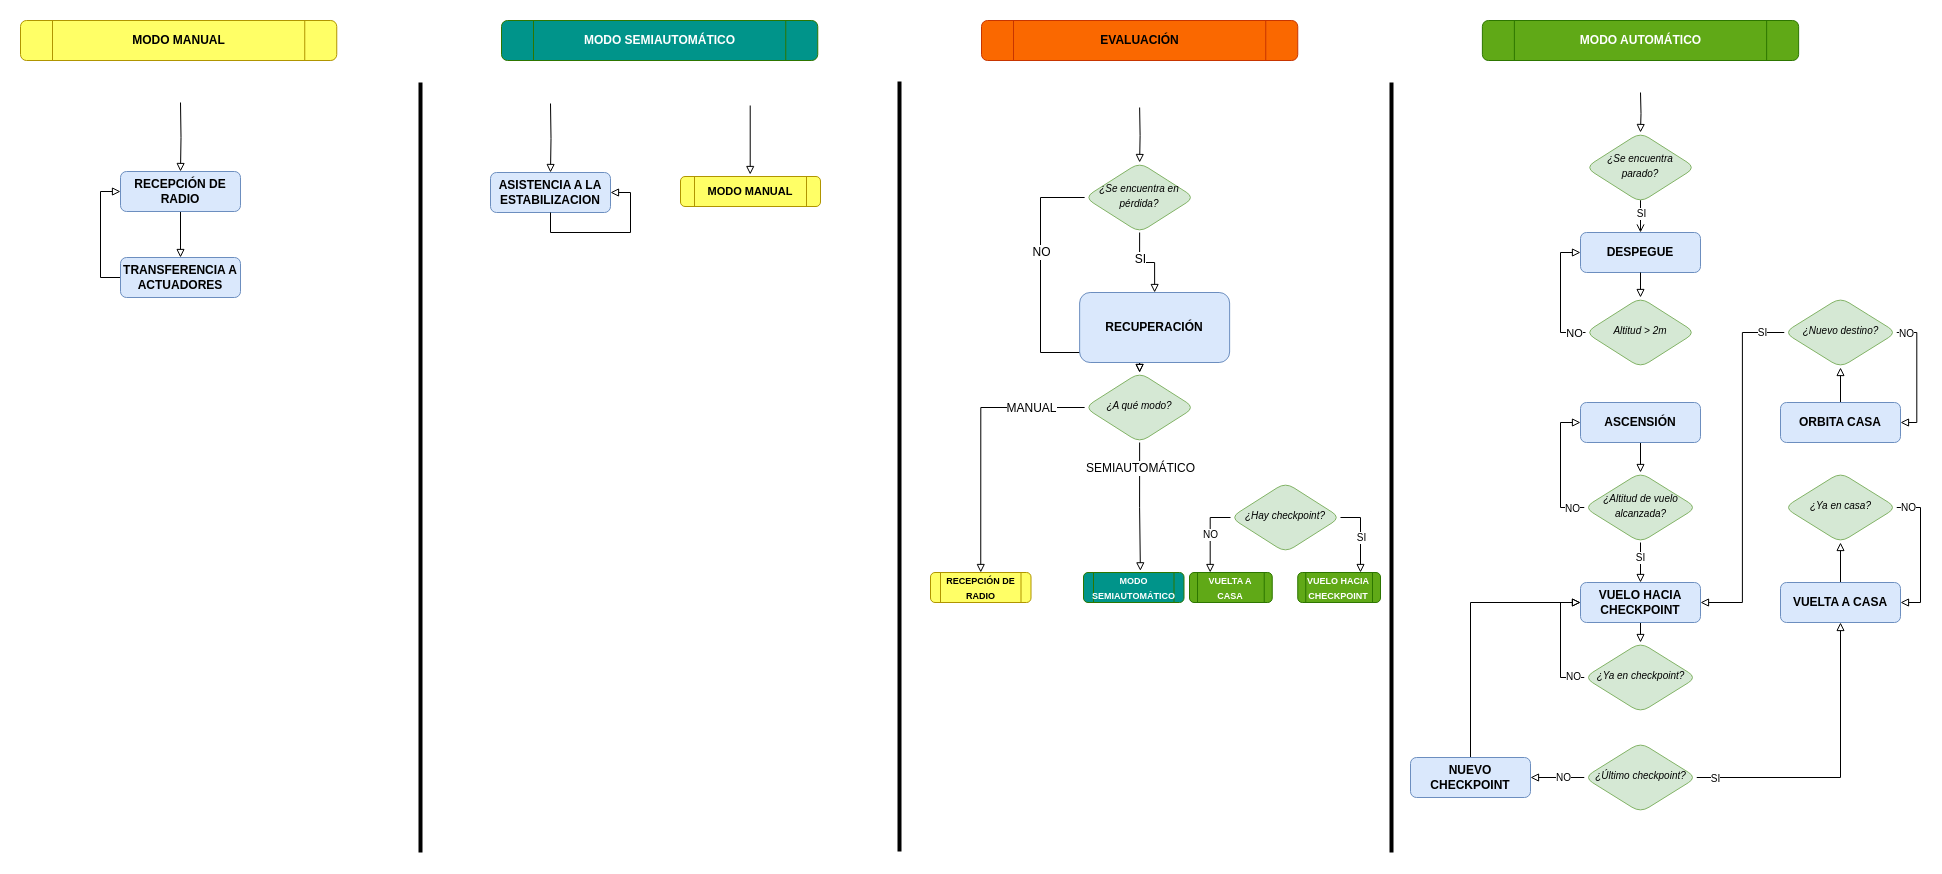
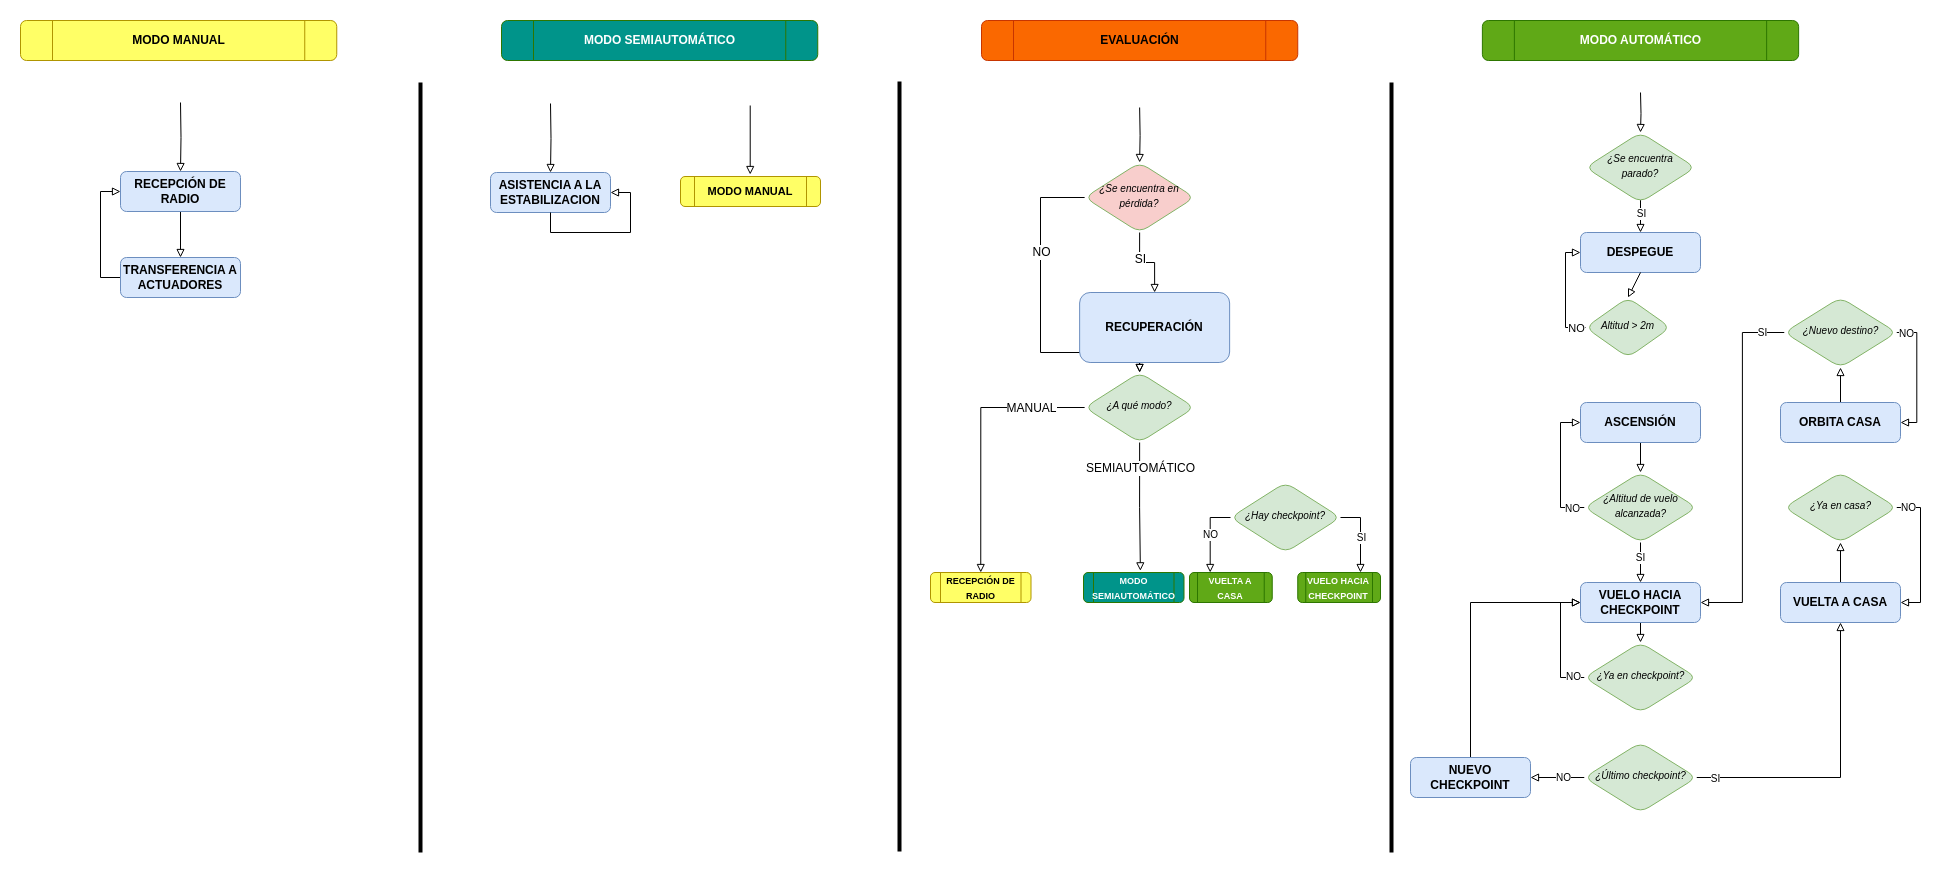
(1140, 198) -> (1140, 198)
(1641, 226) -> (1641, 223)
(1641, 333) -> (1628, 328)
